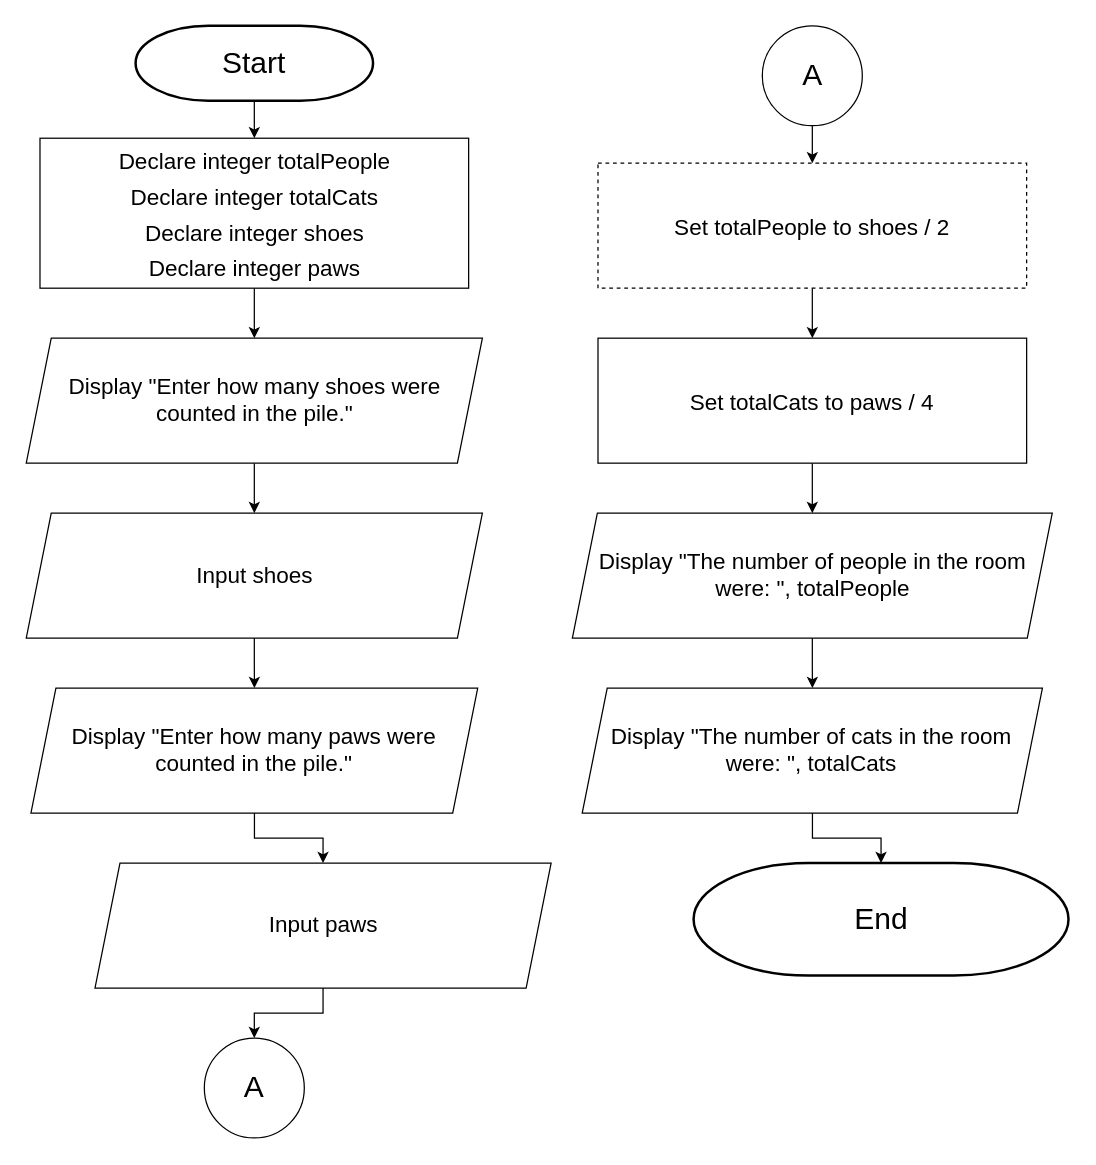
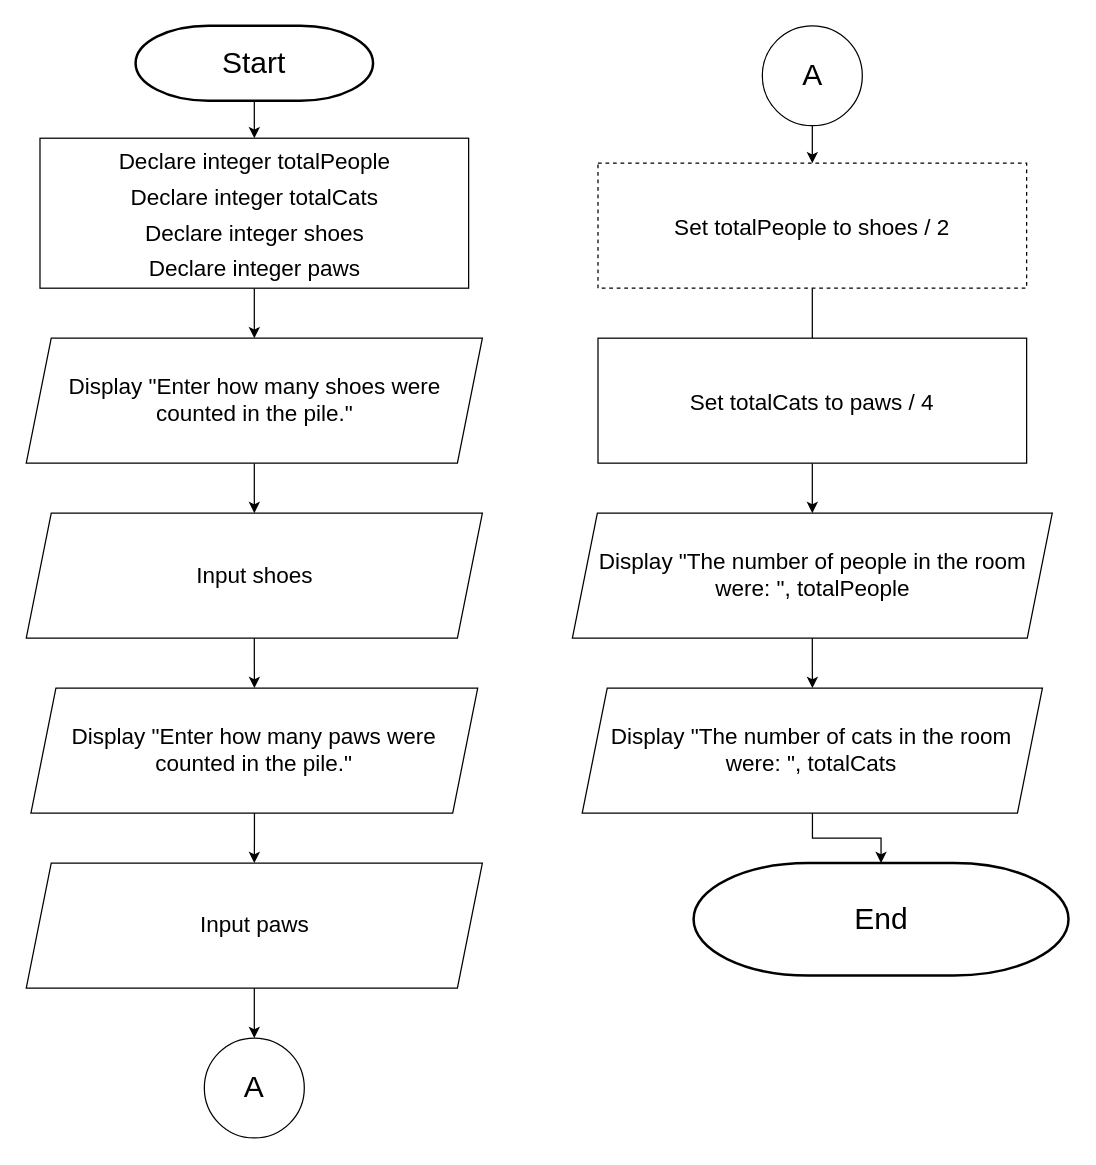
(813, 328) -> (813, 332)
(323, 926) -> (254, 926)
